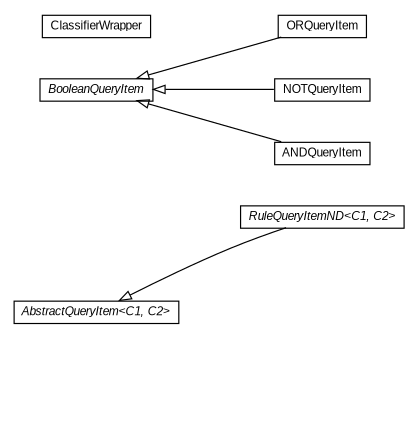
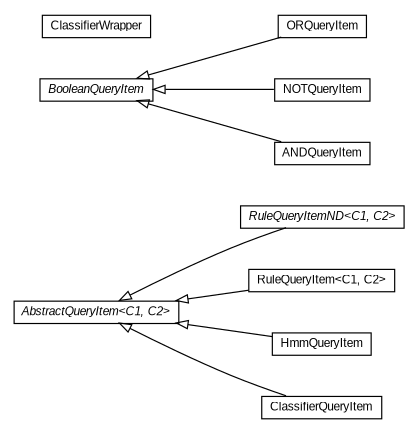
none -> (322, 280)
none -> (322, 344)
none -> (322, 407)
